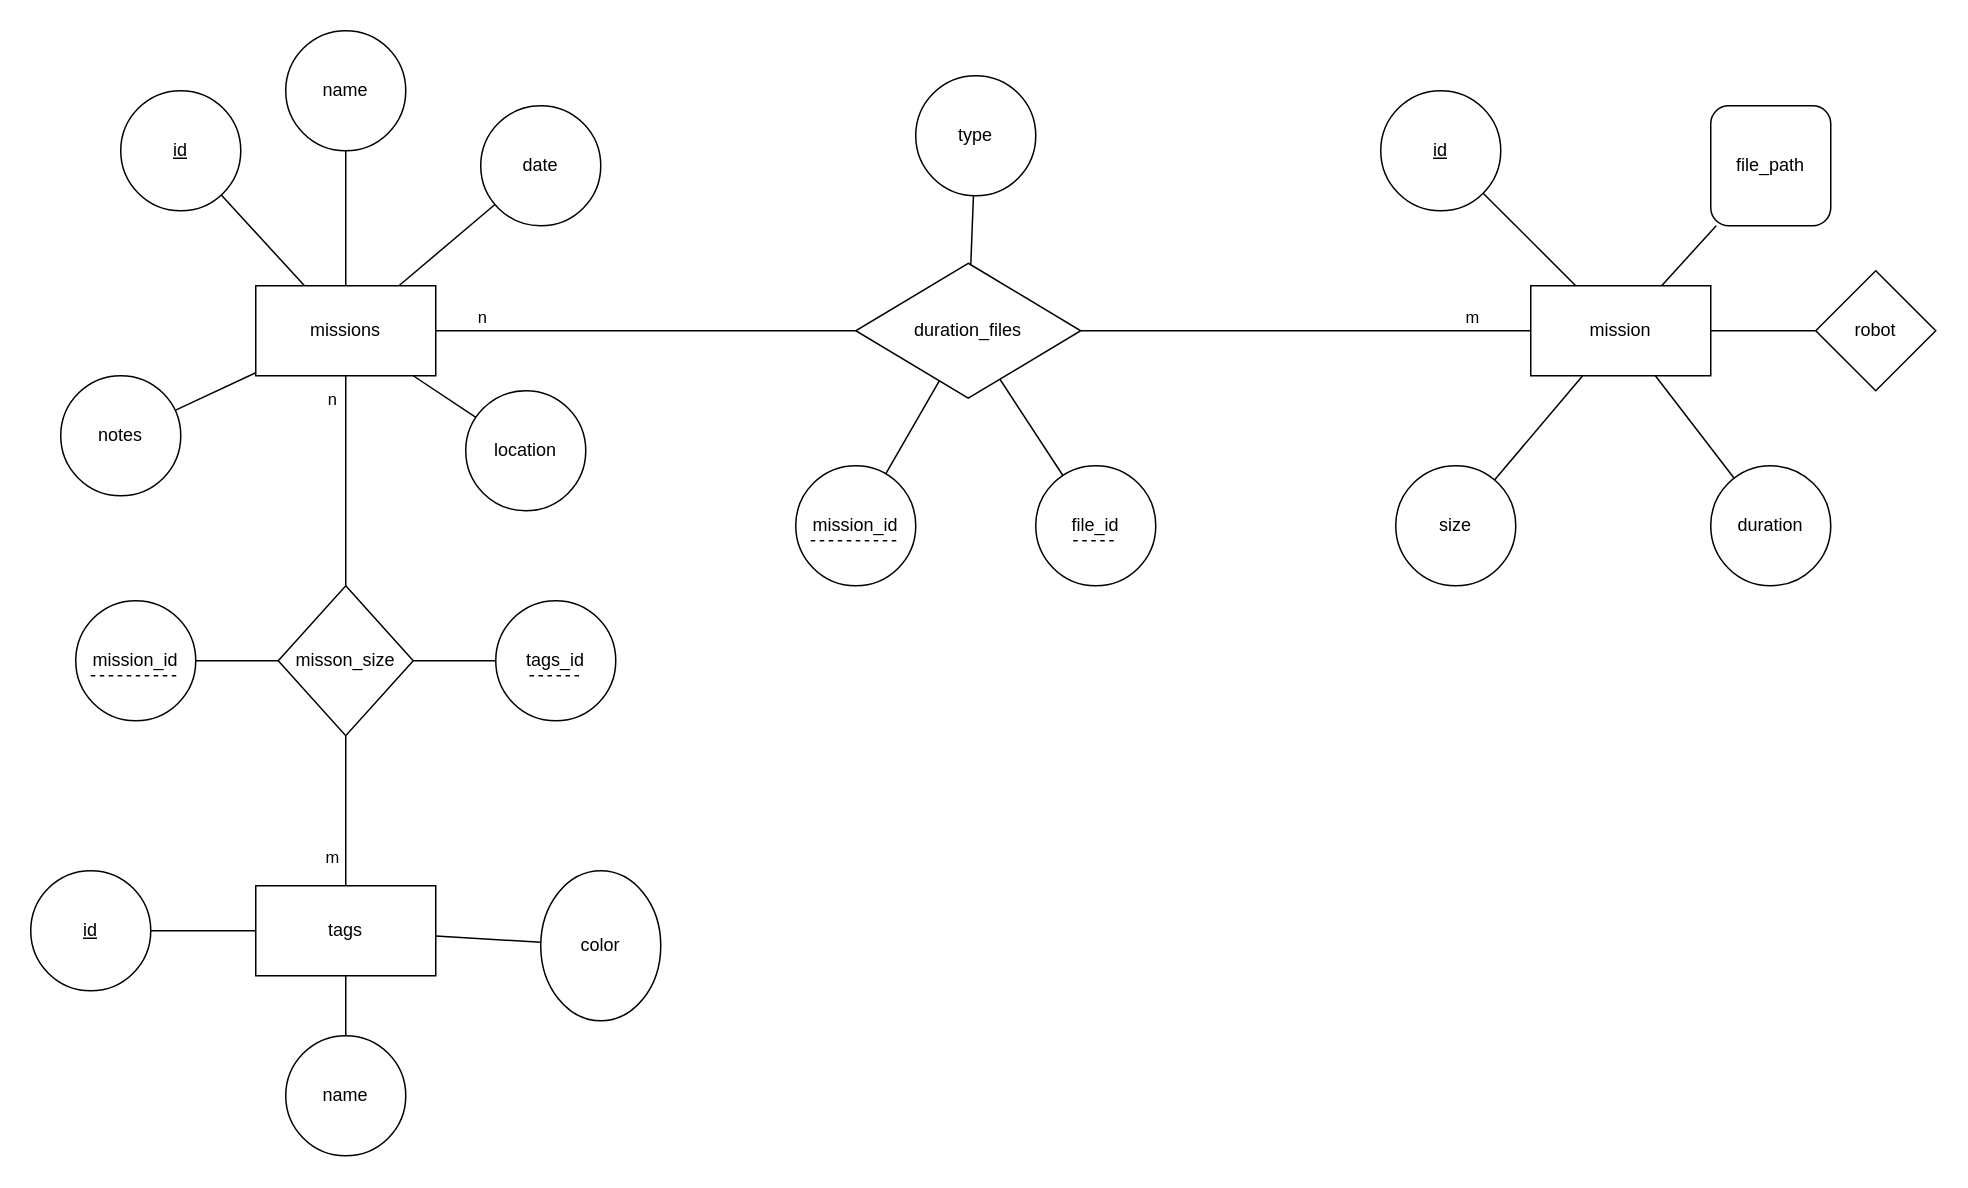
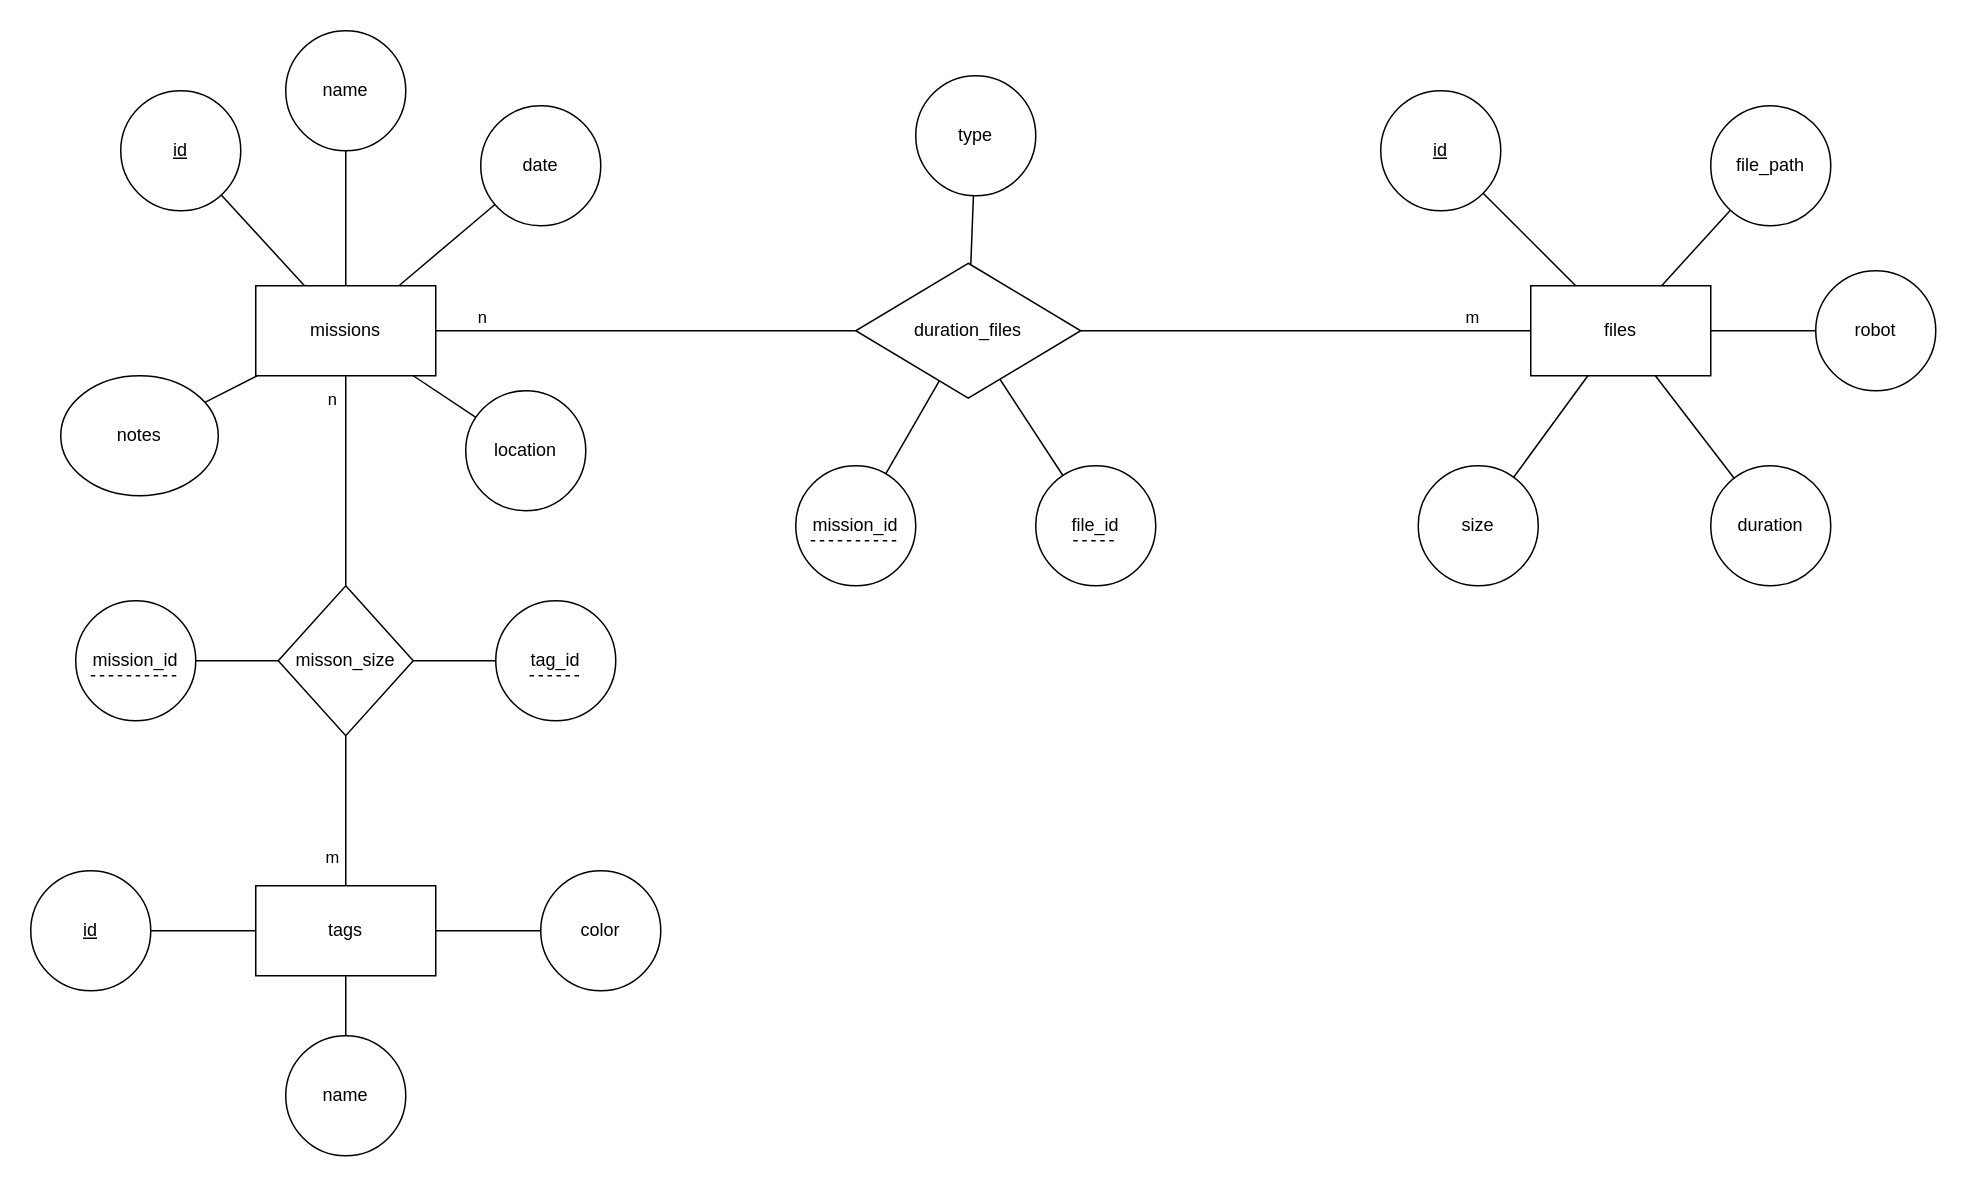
(1771, 166) -> (1771, 166)
(1621, 331) -> (1621, 331)
(1876, 331) -> (1876, 331)
(121, 436) -> (140, 436)
(1456, 526) -> (1478, 526)
(556, 661) -> (556, 661)
(601, 946) -> (601, 931)
